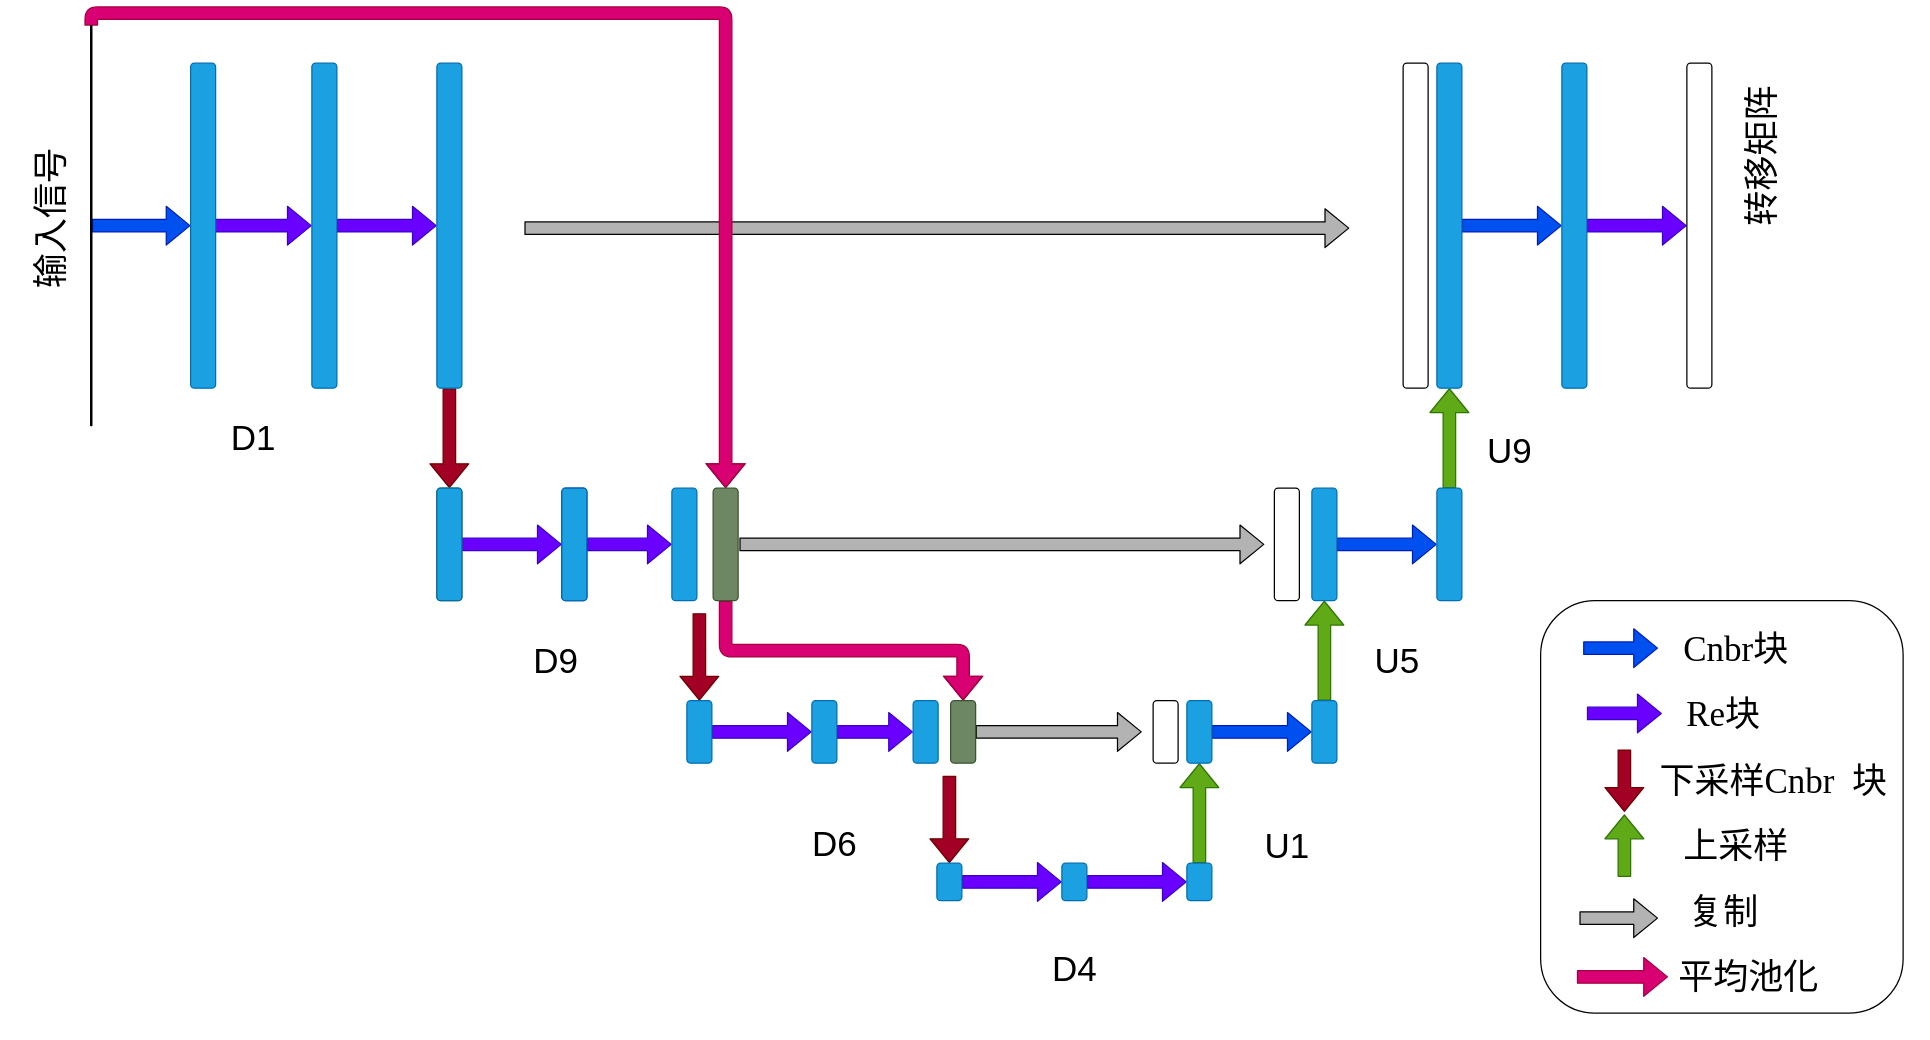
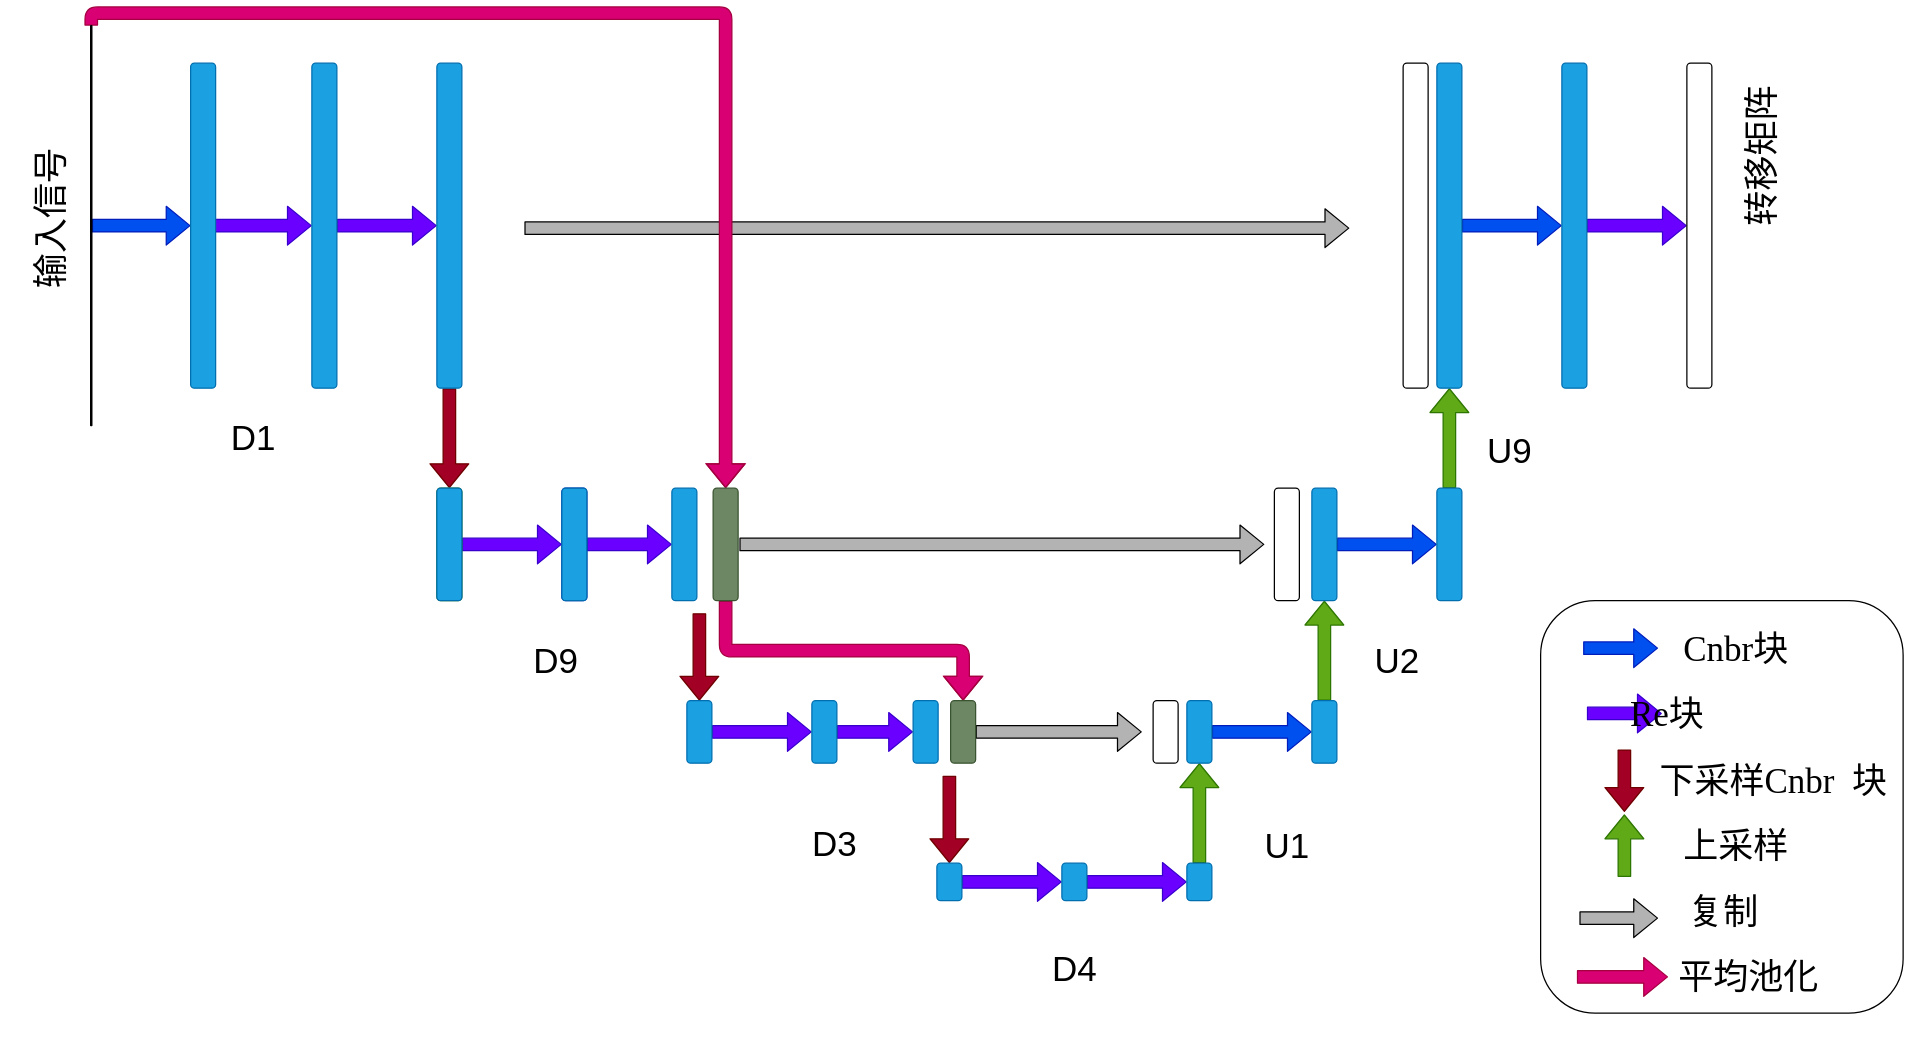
(1398, 661) -> (1398, 661)
(1723, 714) -> (1667, 714)
(835, 844) -> (835, 844)
